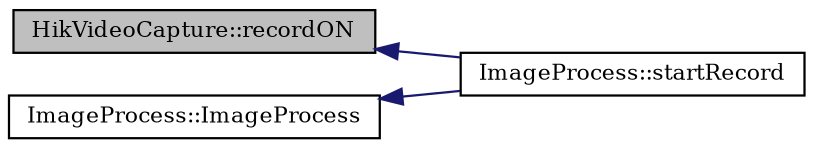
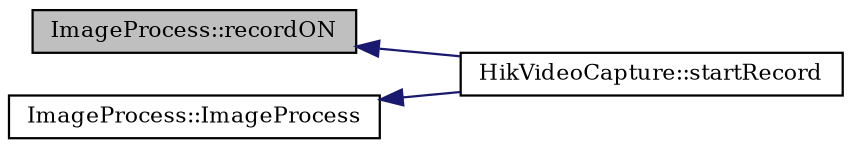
(194, 31) -> (194, 31)
(633, 74) -> (652, 74)
